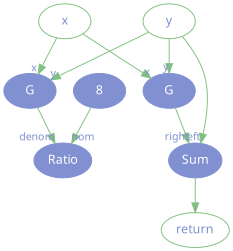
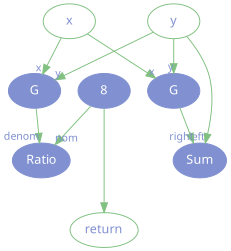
(195, 191) -> (104, 156)
